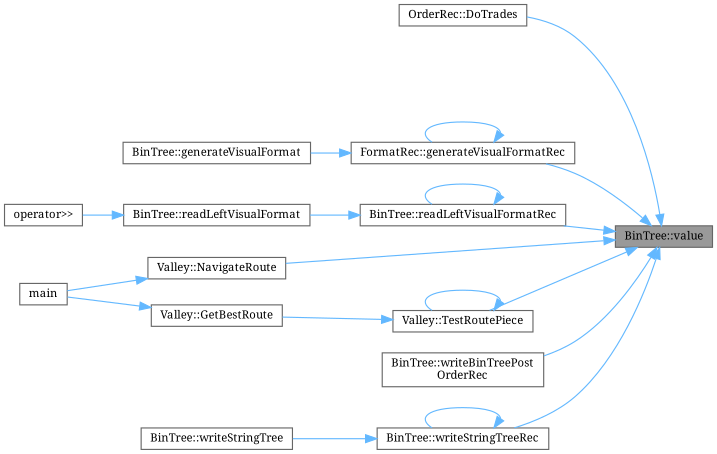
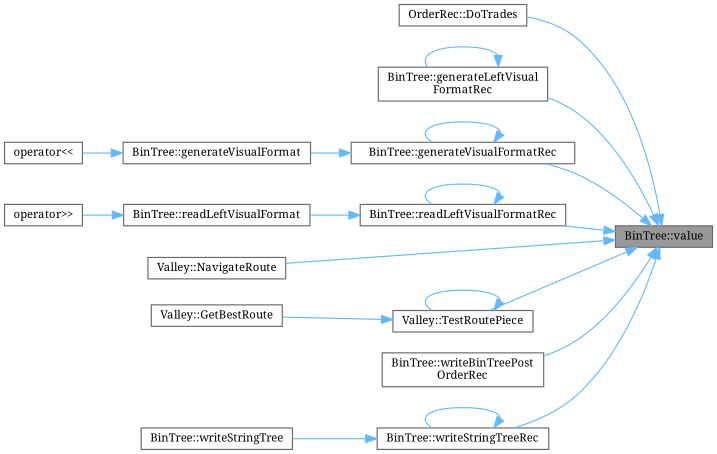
none -> (463, 84)
none -> (43, 153)
(463, 153) -> (463, 153)
(43, 294) -> none
